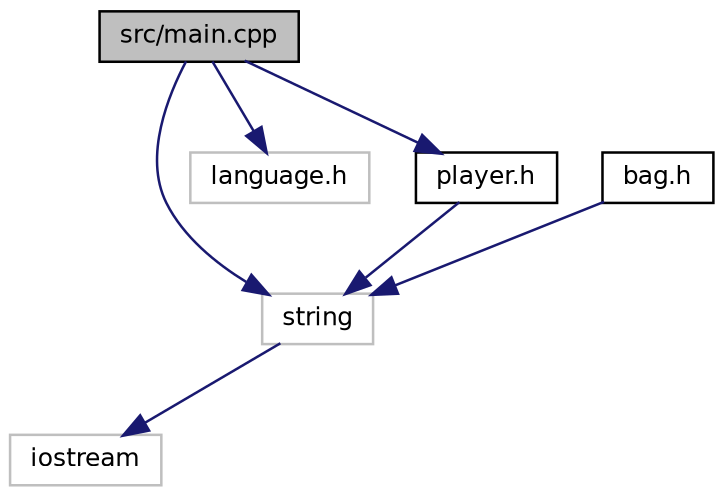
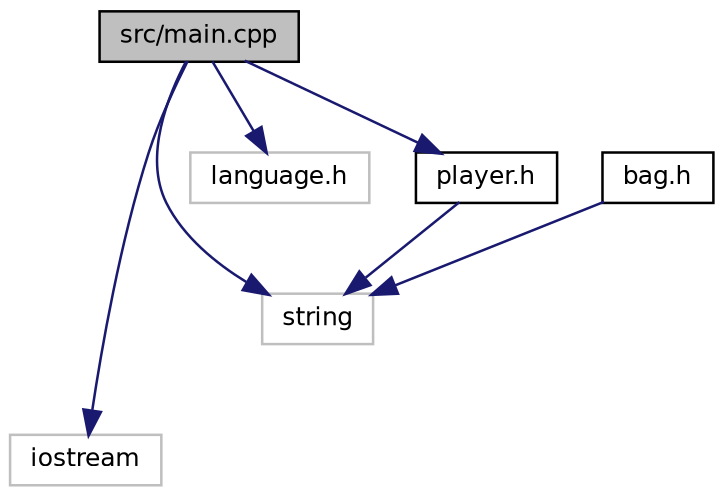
(213, 383) -> (127, 232)
